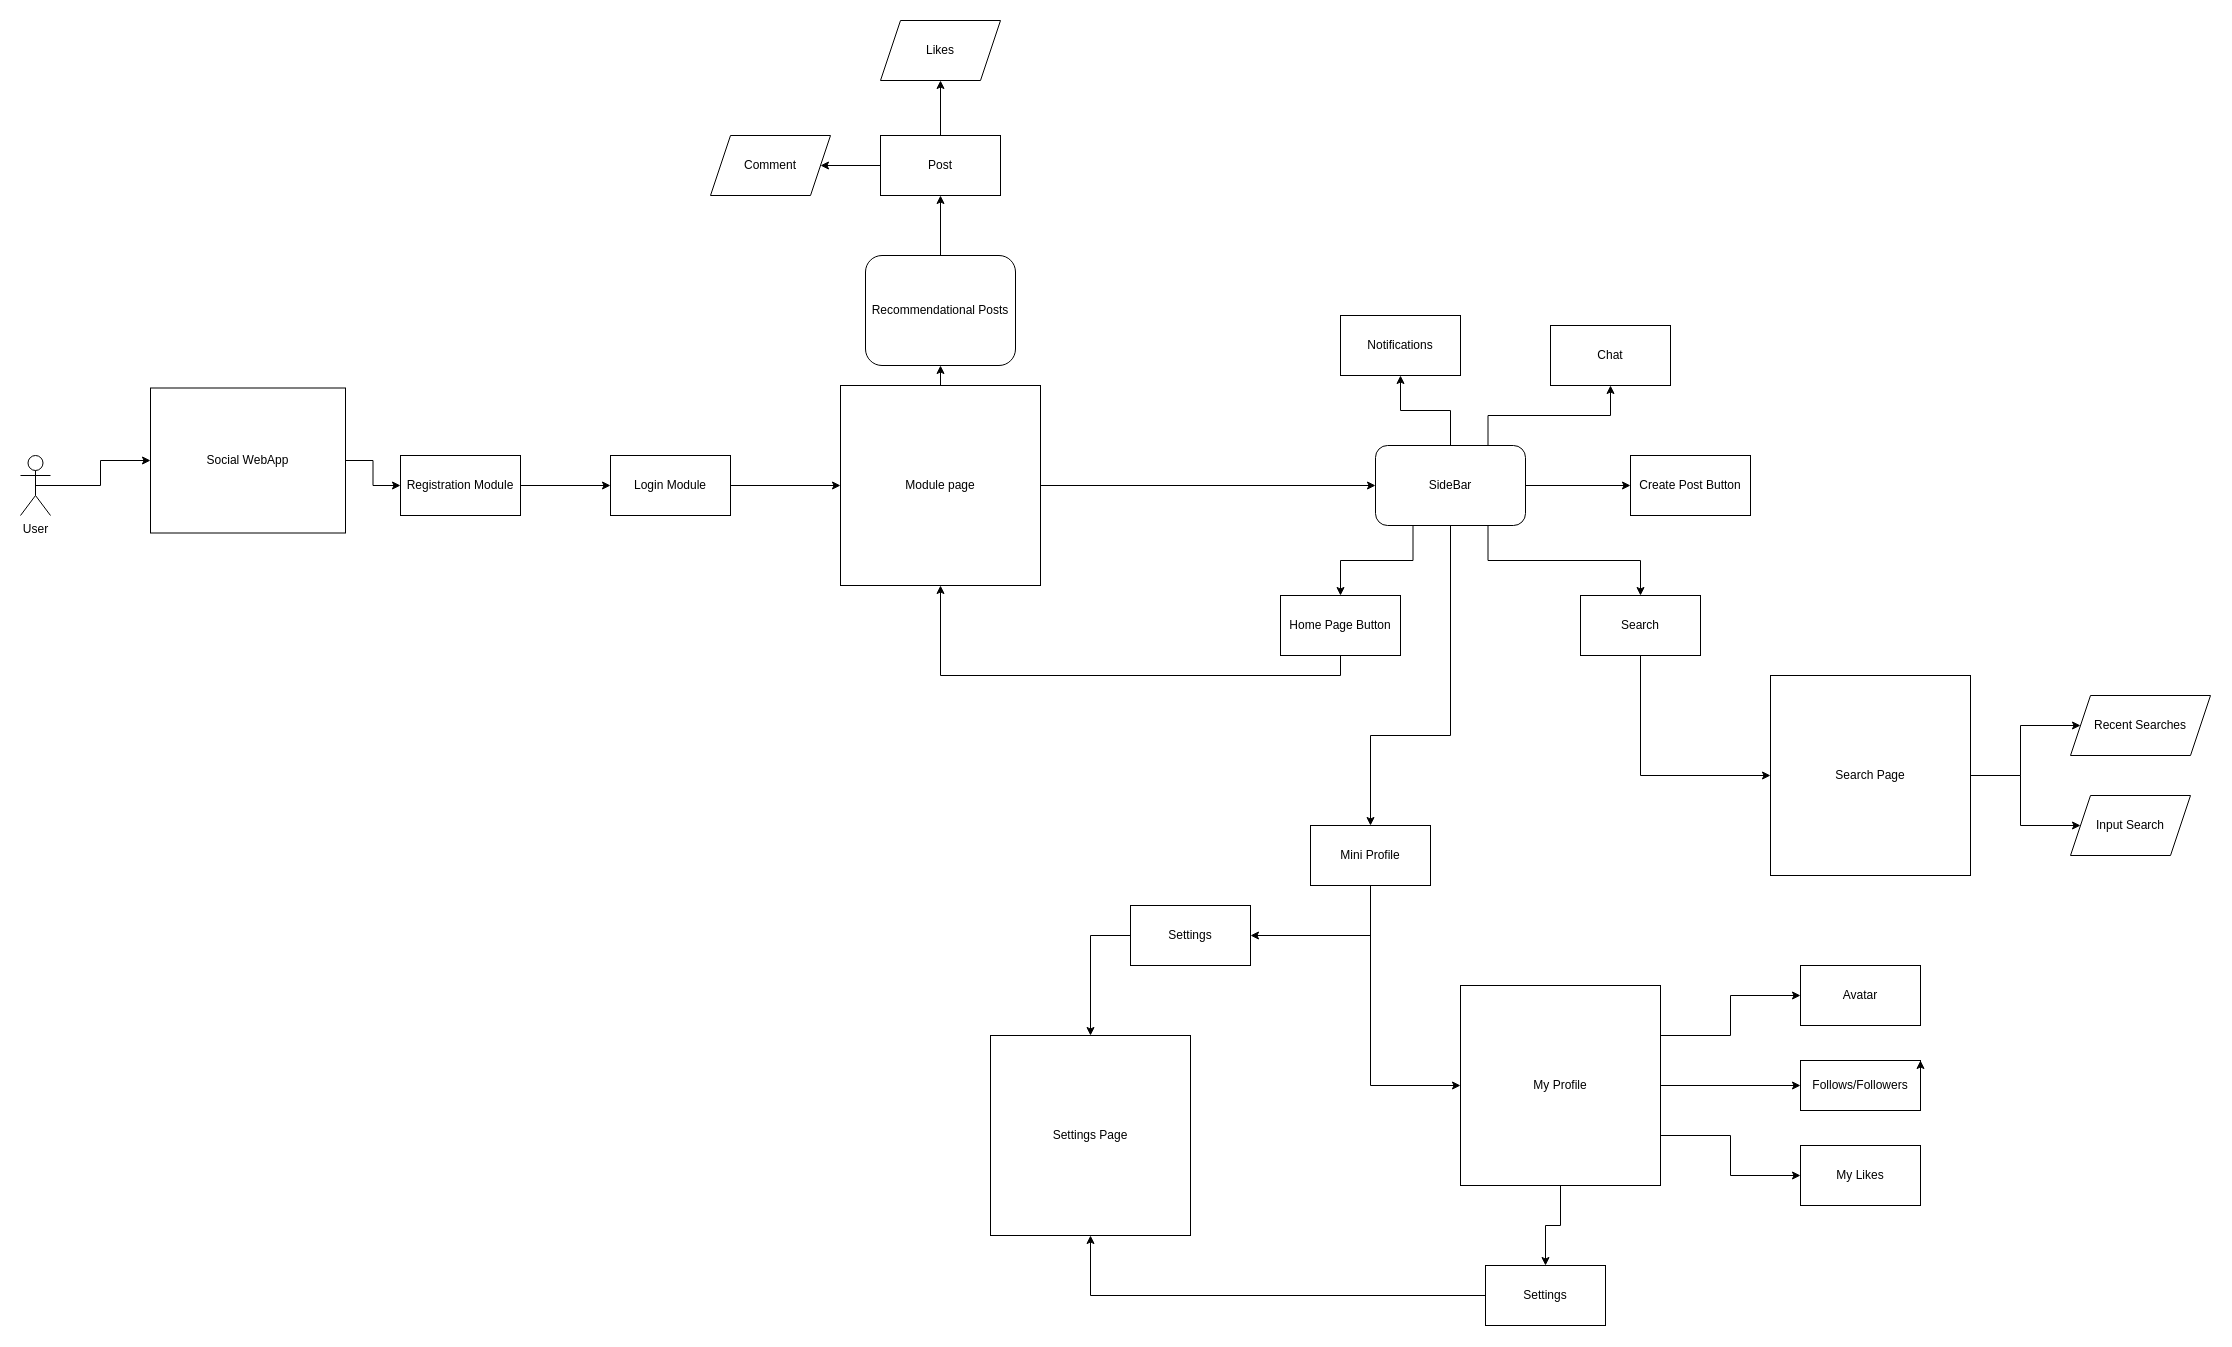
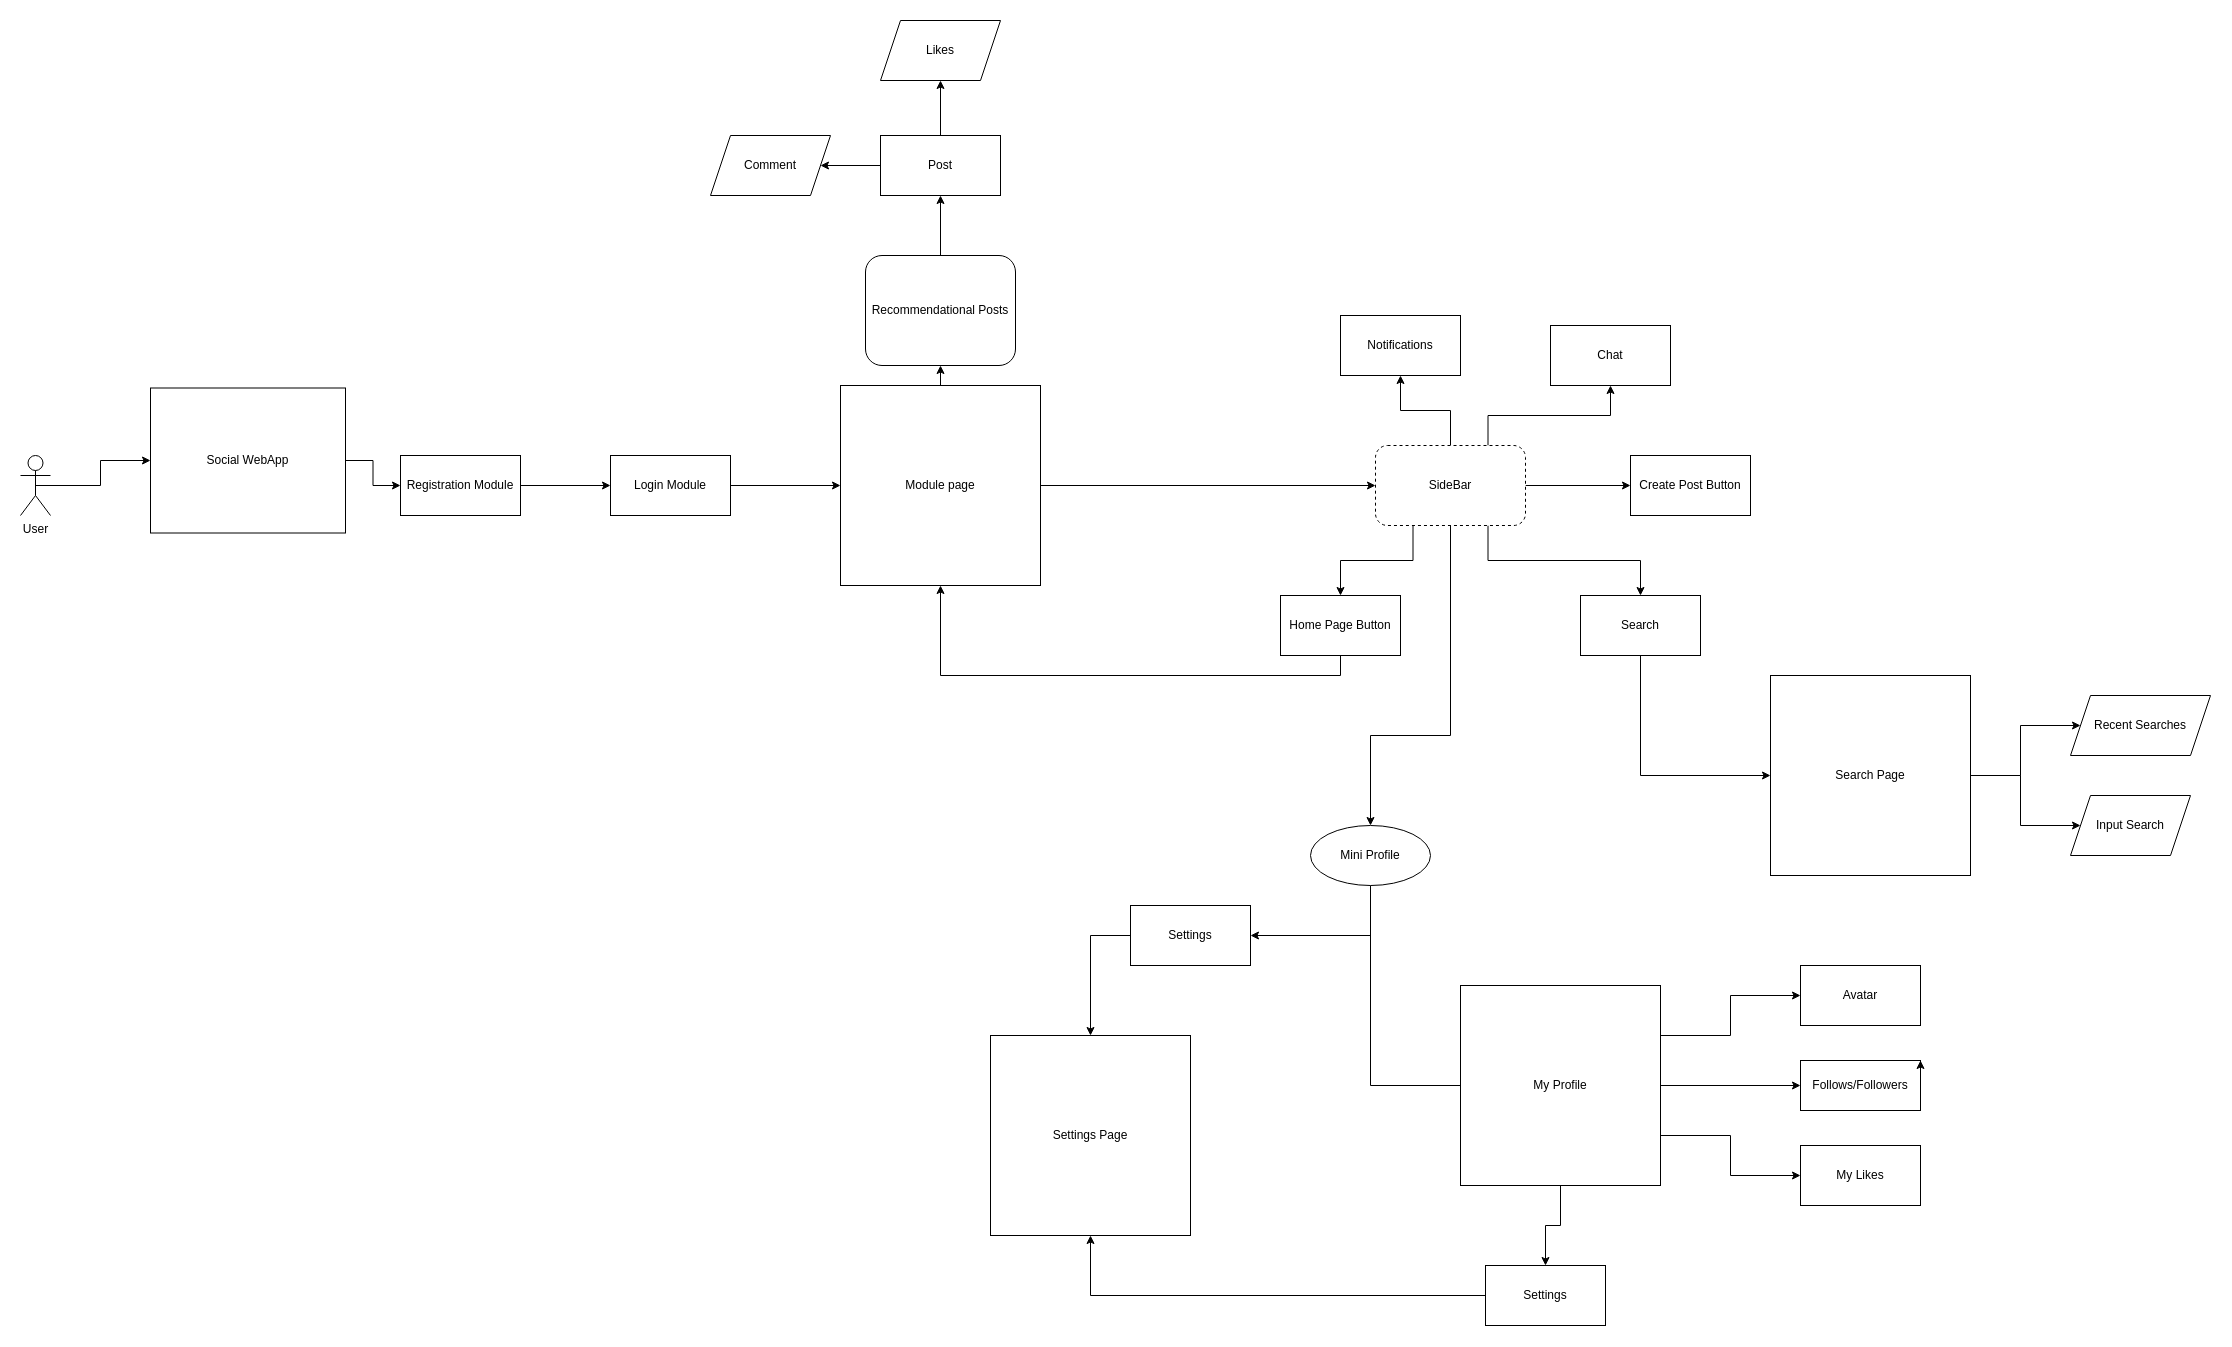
(1451, 486) -> (1451, 486)
(1371, 856) -> (1371, 856)
(1452, 1086) -> (1454, 1086)
